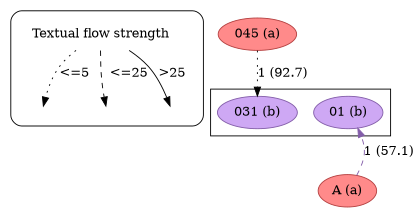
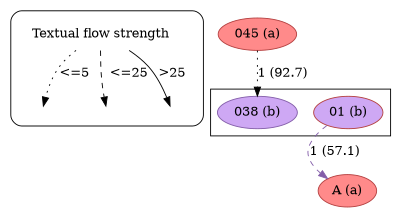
(257, 112) -> (257, 112)
(348, 112) -> (348, 112)
(364, 156) -> (309, 148)
